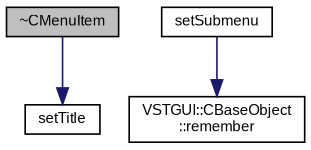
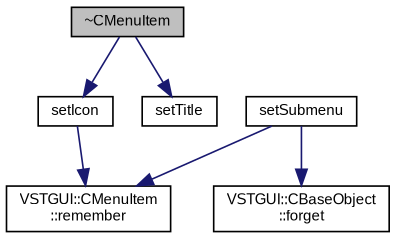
none -> (76, 111)
(217, 119) -> (89, 209)
none -> (301, 209)
